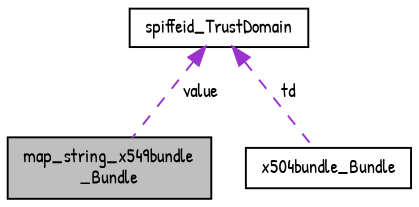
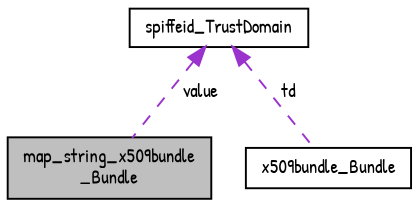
(109, 168) -> (109, 168)
(328, 168) -> (328, 168)
